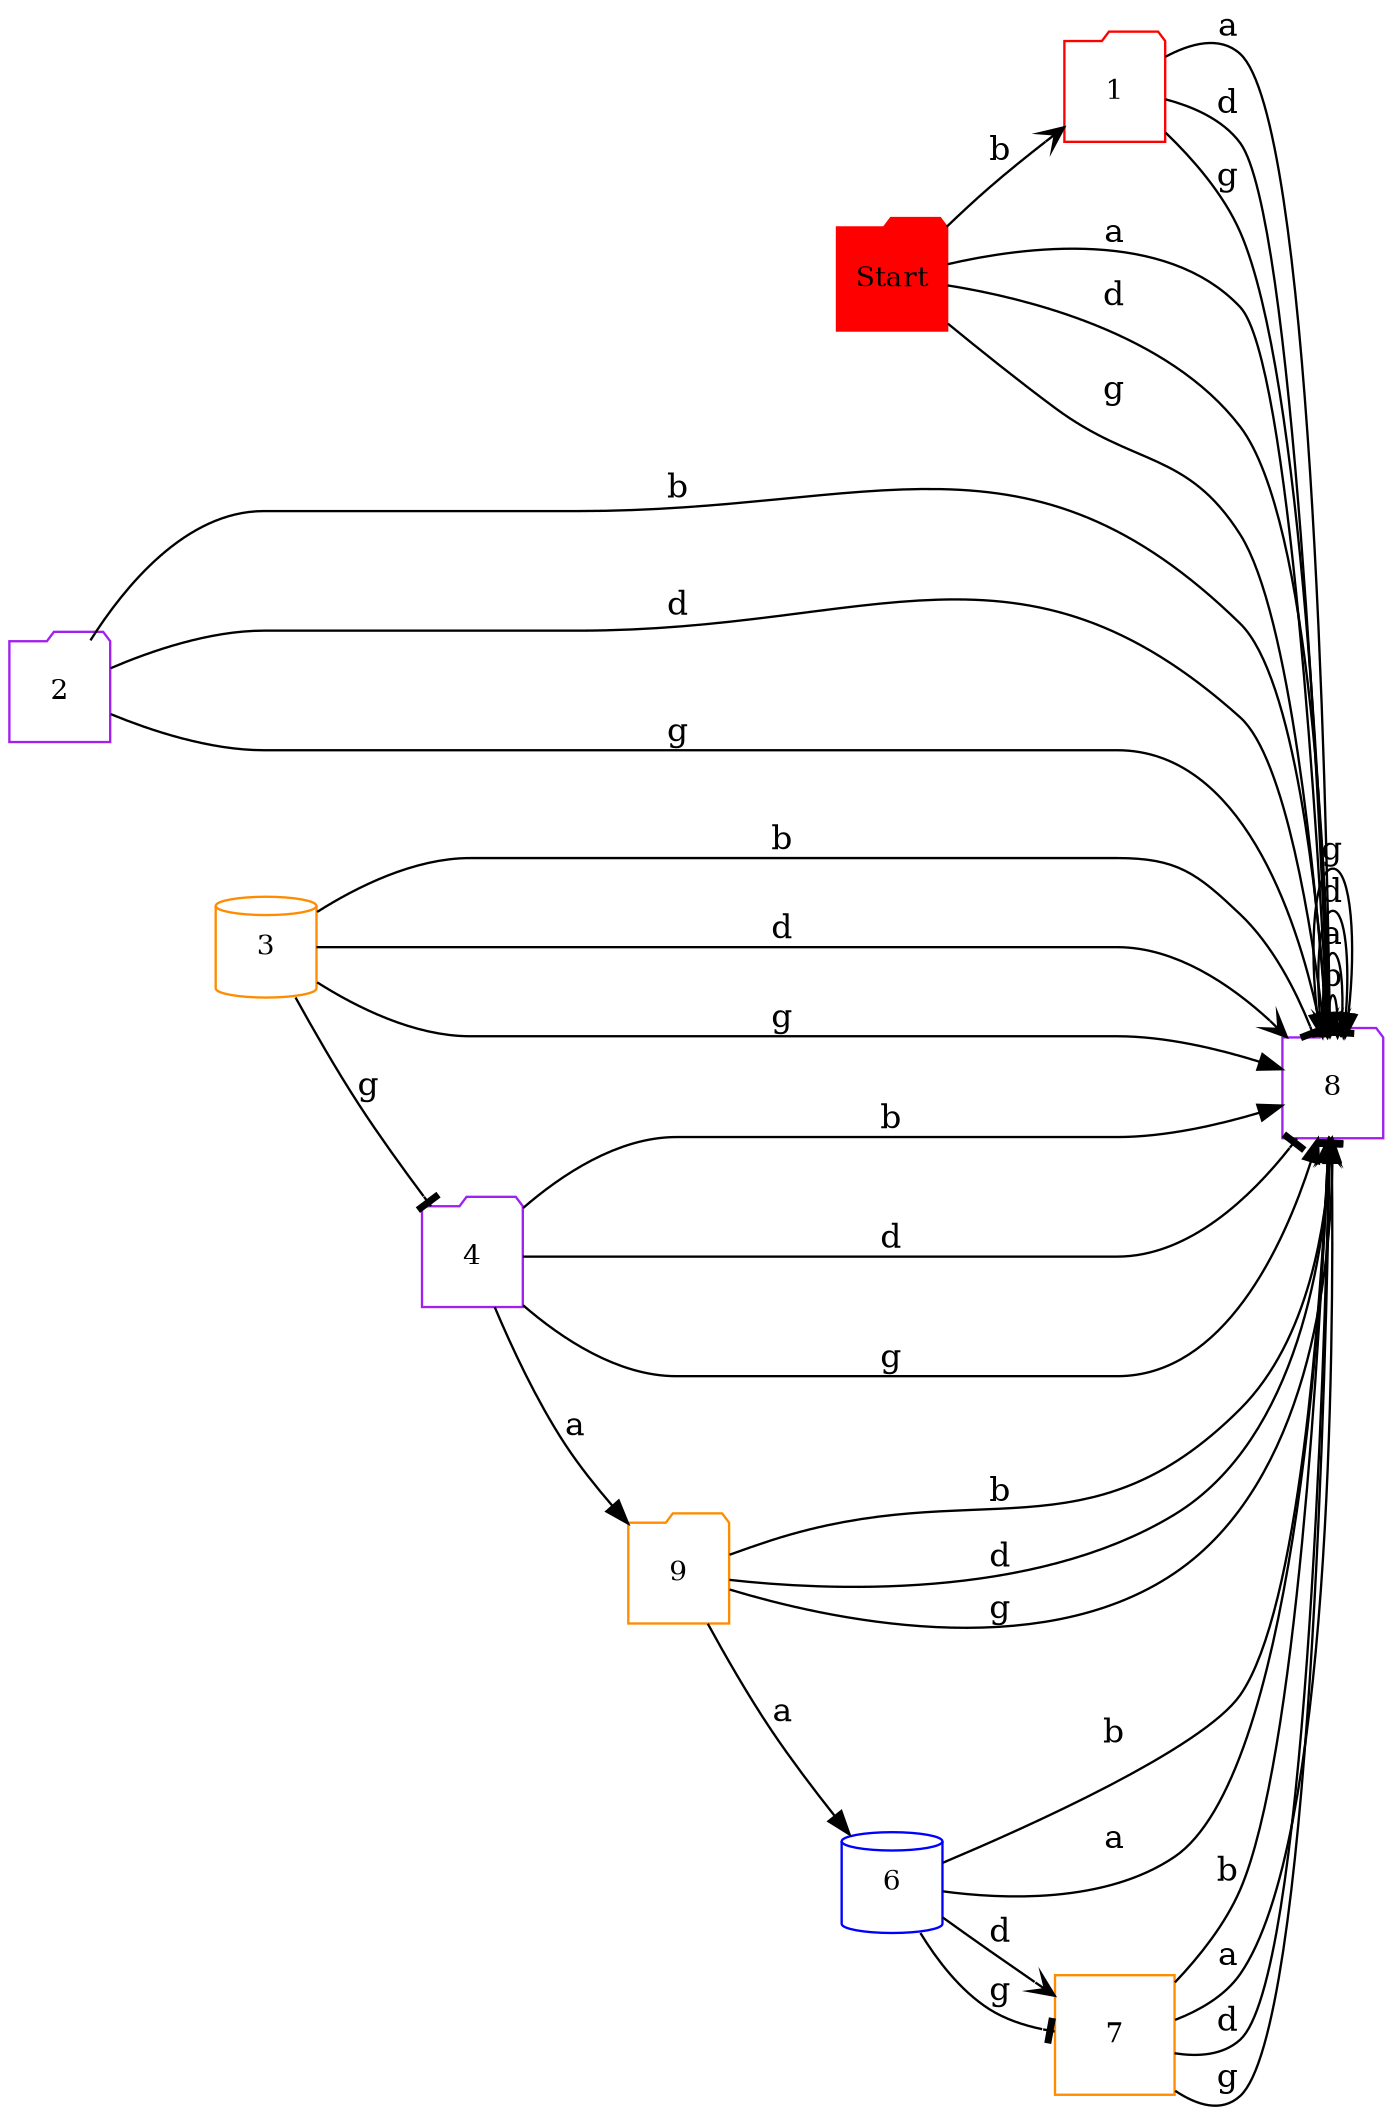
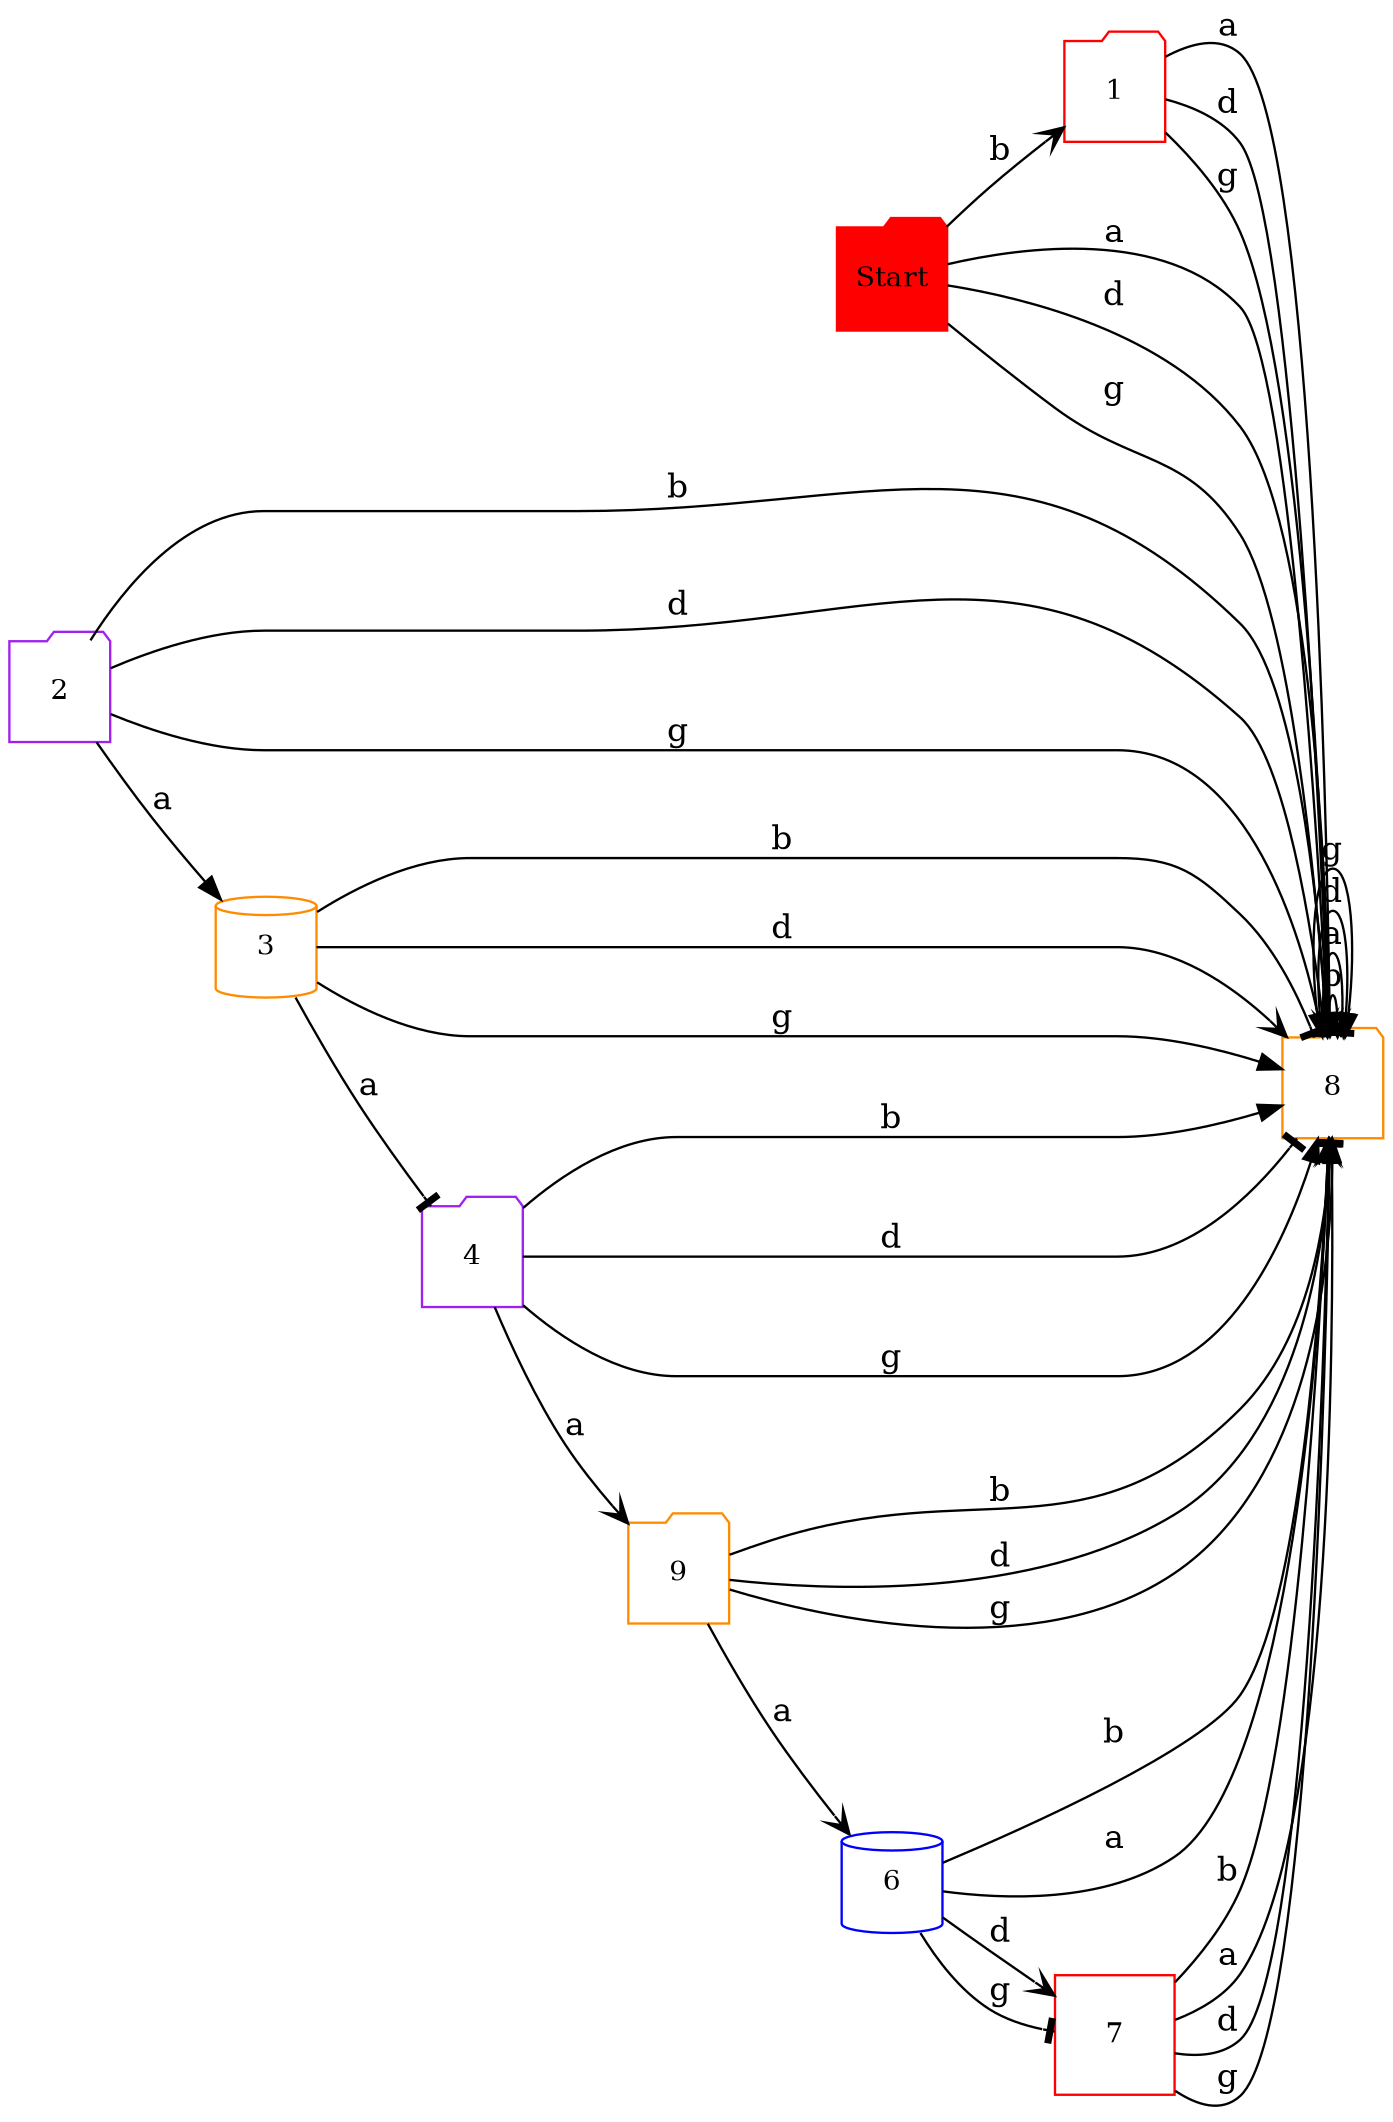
none -> (149, 814)
(369, 1087) -> (369, 1087)
(1333, 1088) -> (1333, 1088)
(545, 1412) -> (545, 1412)
(766, 1723) -> (766, 1723)
(1115, 2035) -> (1115, 2035)
